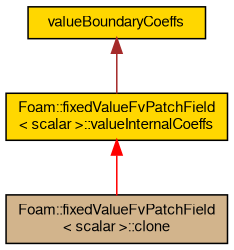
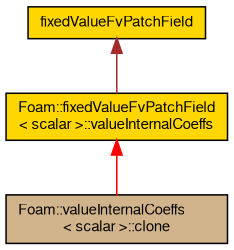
(117, 23) -> (117, 23)
(117, 219) -> (117, 219)
